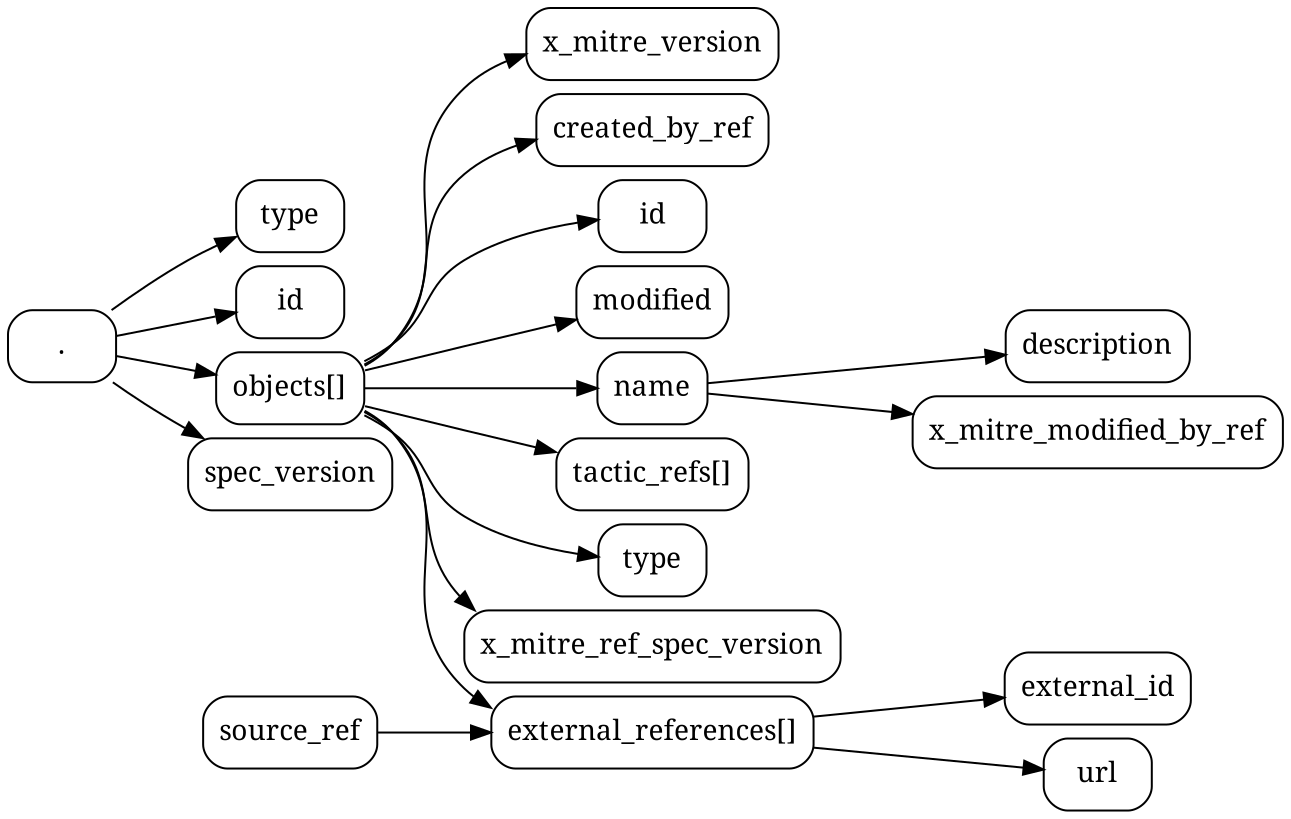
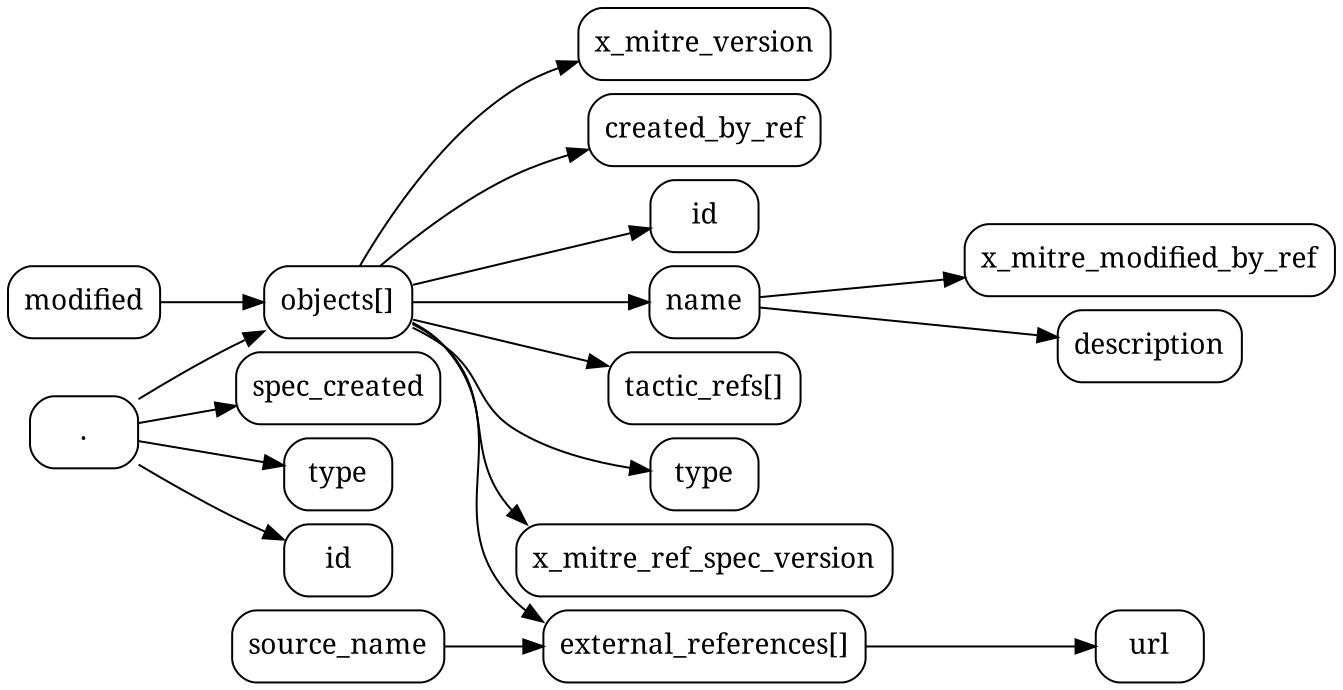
(461, 347) -> (202, 302)
(290, 474) -> (338, 388)
(1098, 688) -> none
(290, 733) -> (338, 646)
